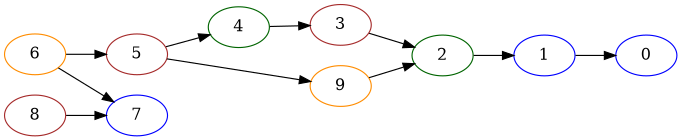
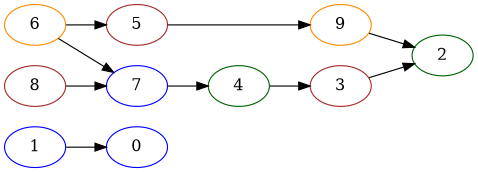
(182, 42) -> (182, 86)
(488, 55) -> none
